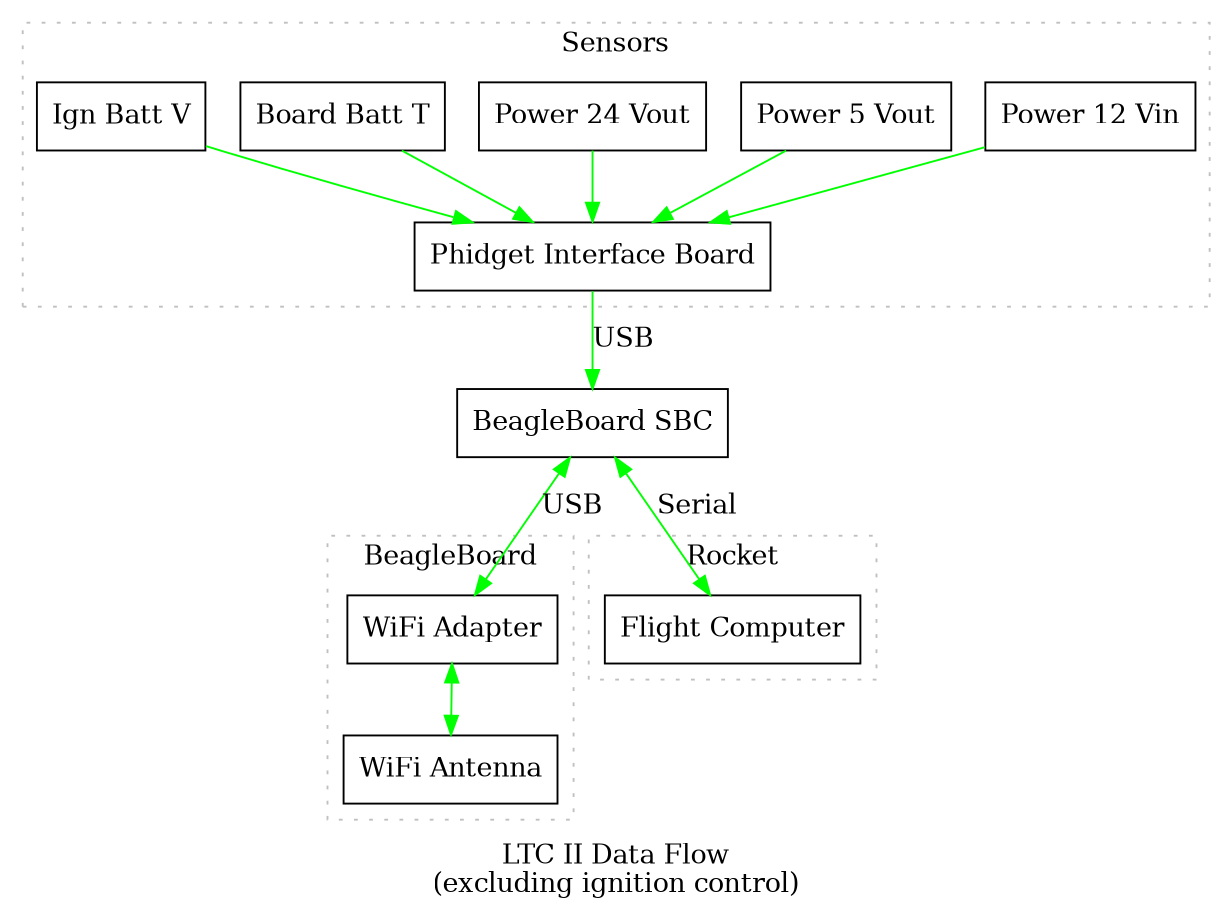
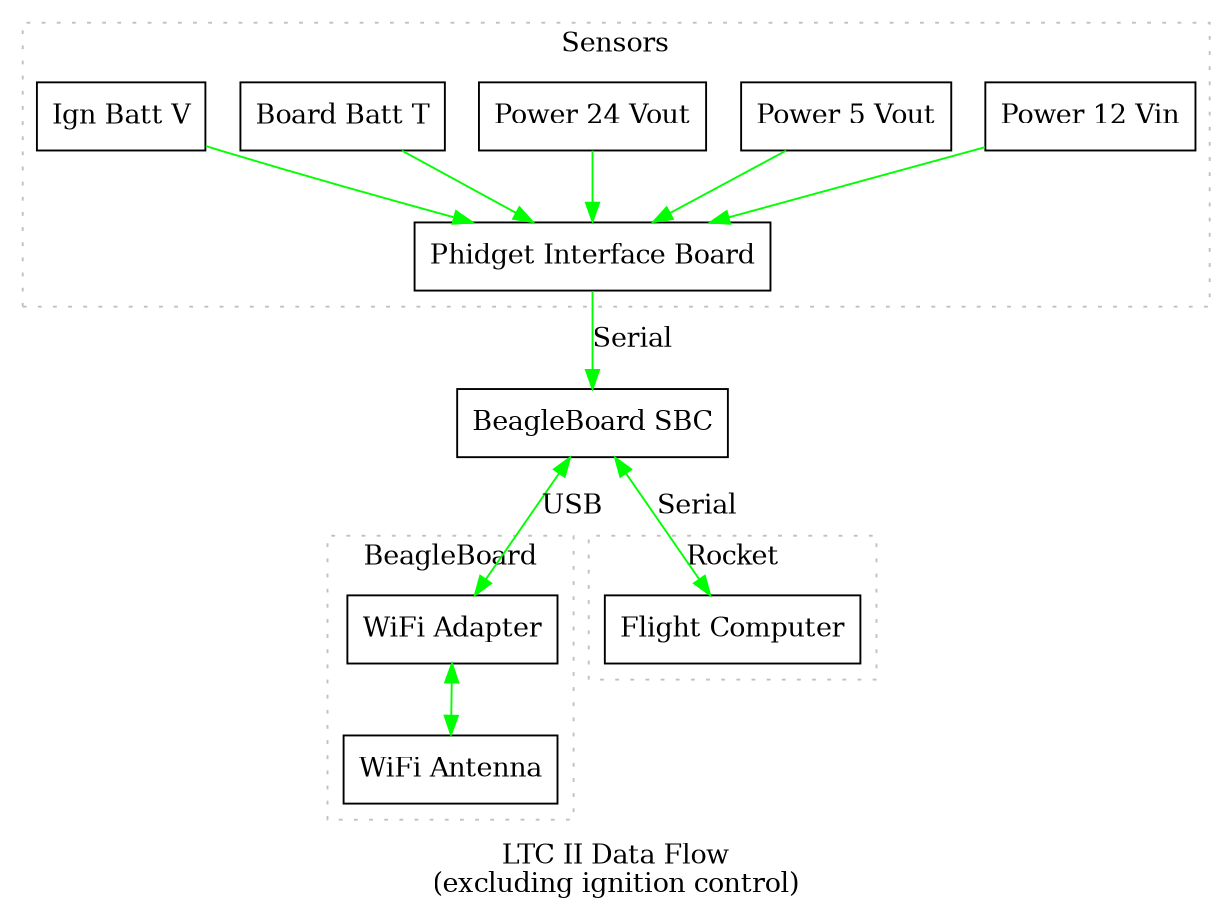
(624, 340) -> (633, 340)
